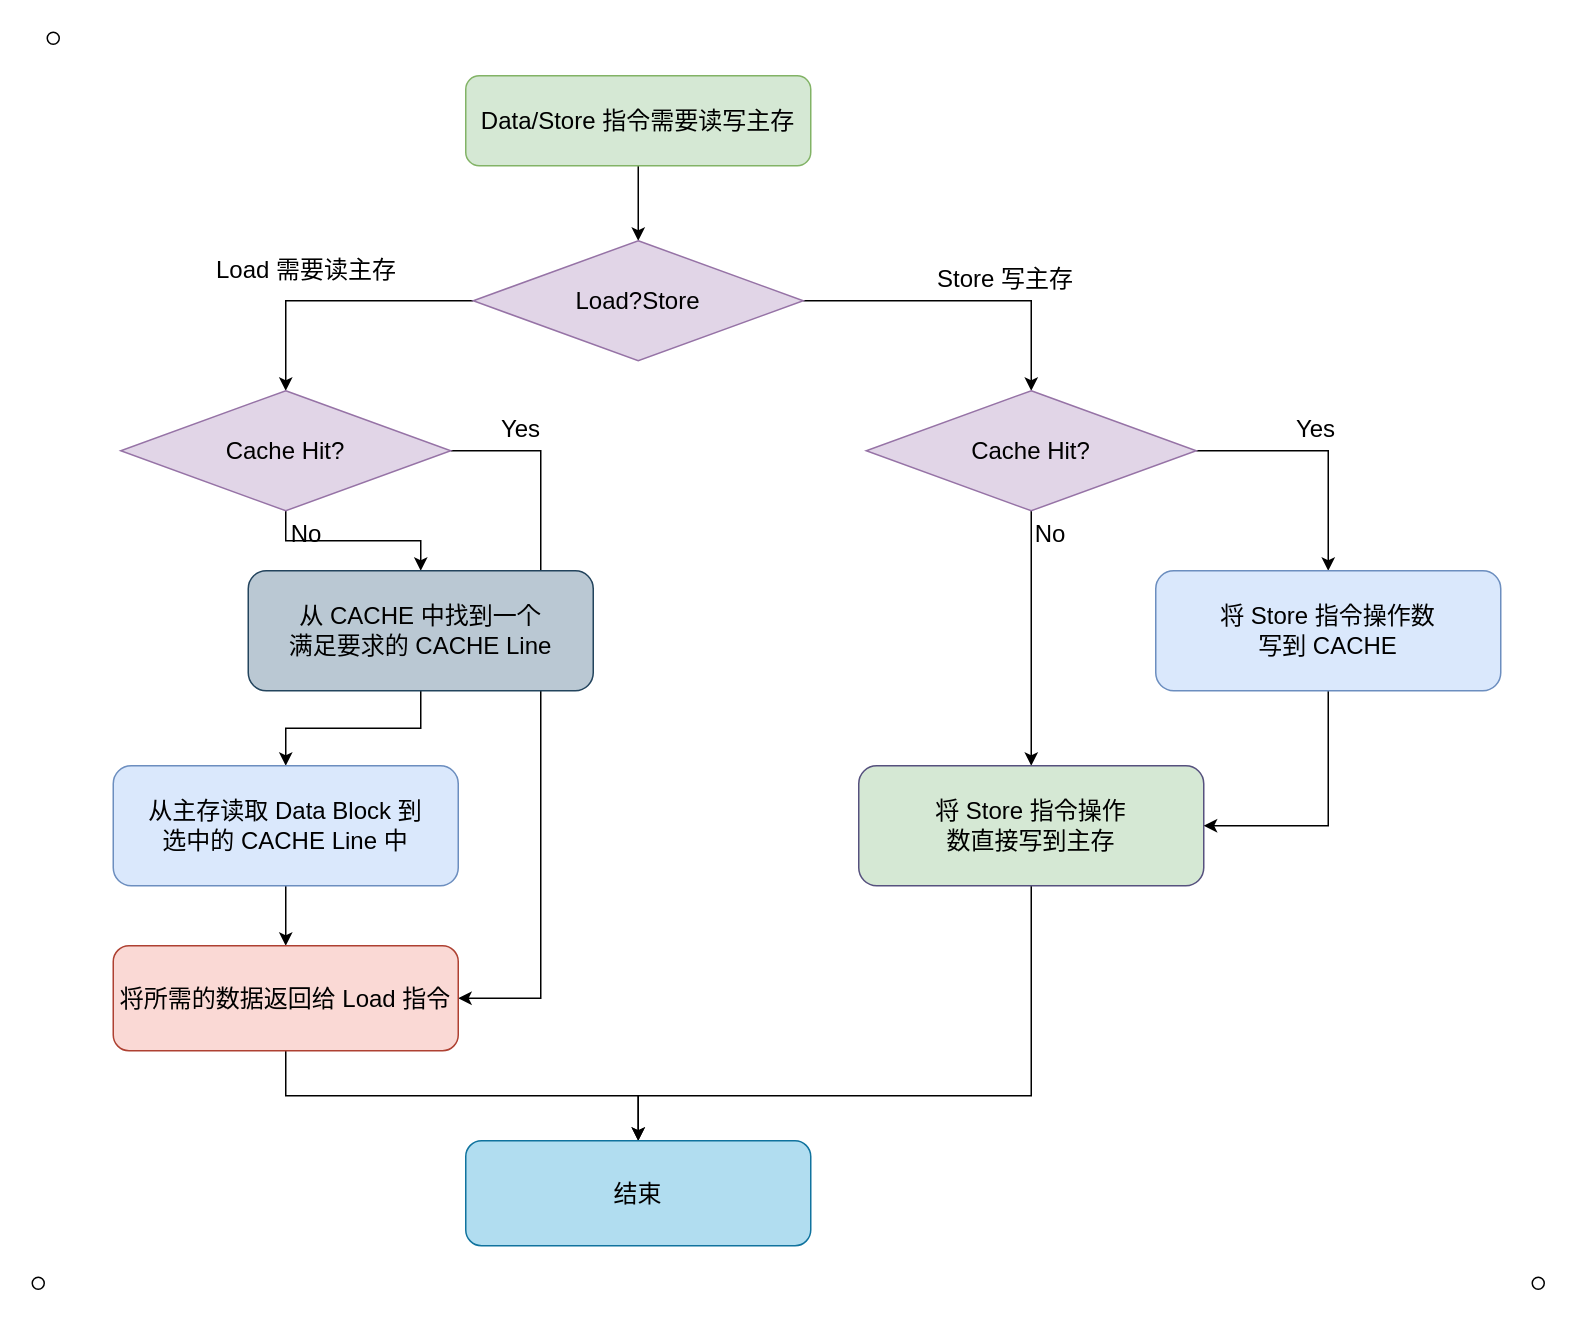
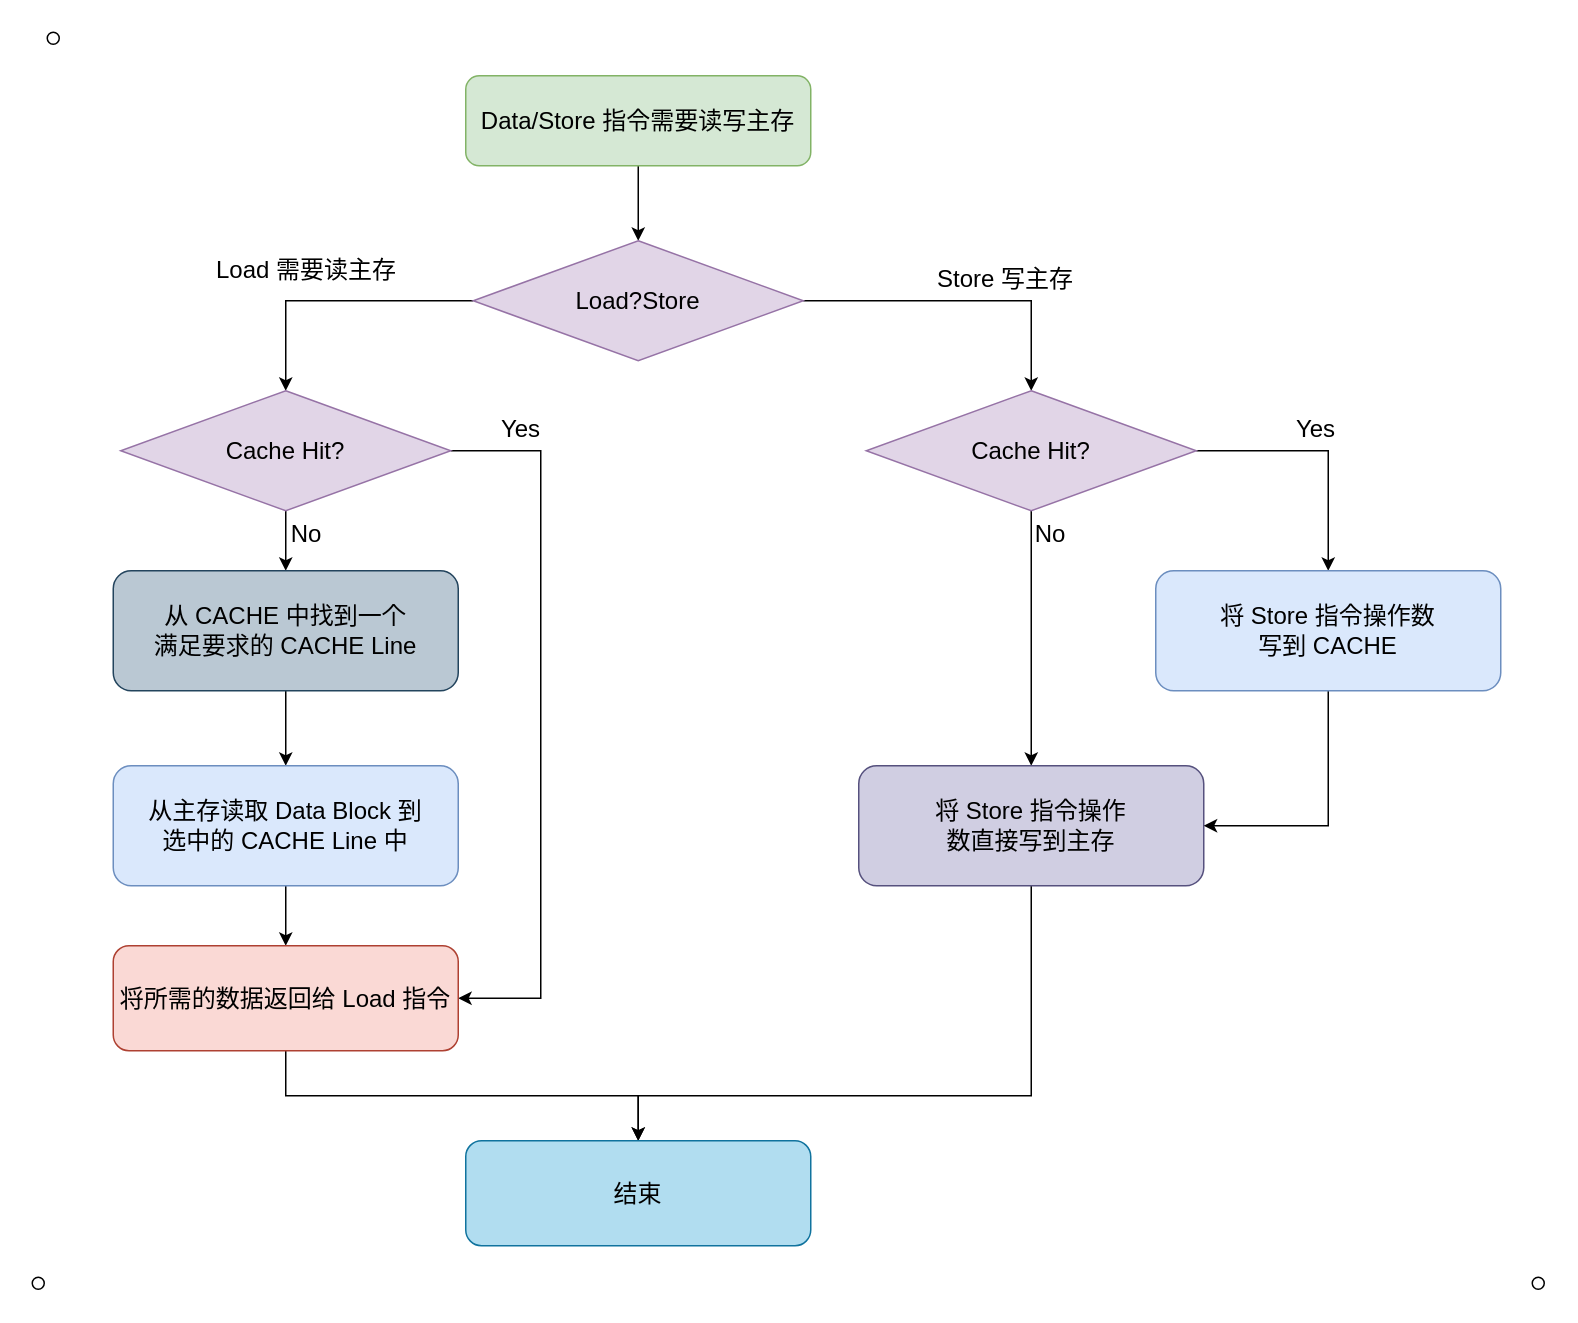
(421, 631) -> (286, 631)
(1031, 826) -> (1031, 826)
